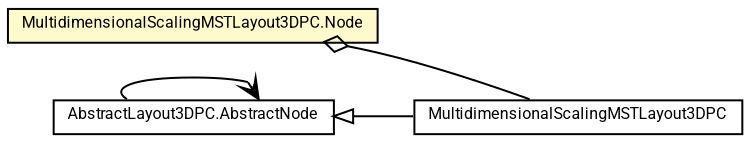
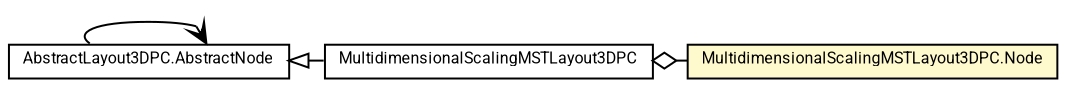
(440, 69) -> (682, 61)
